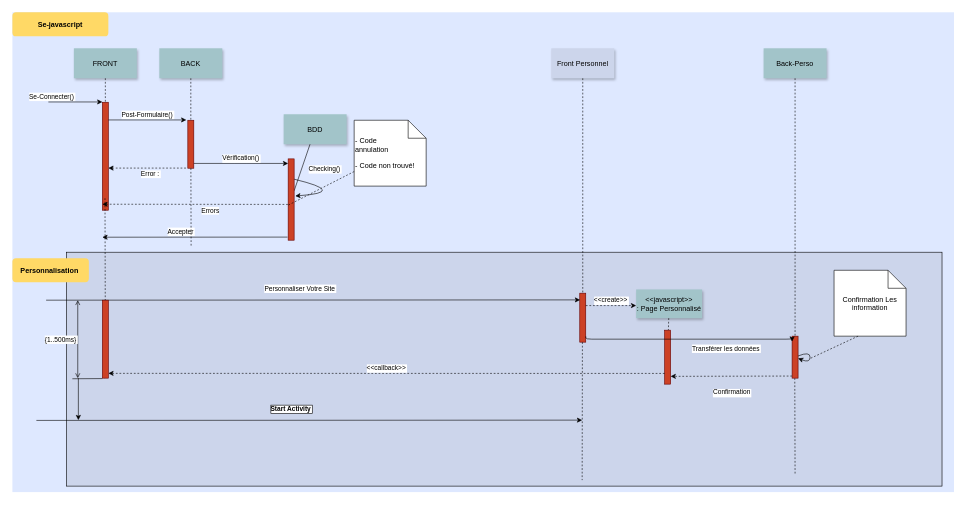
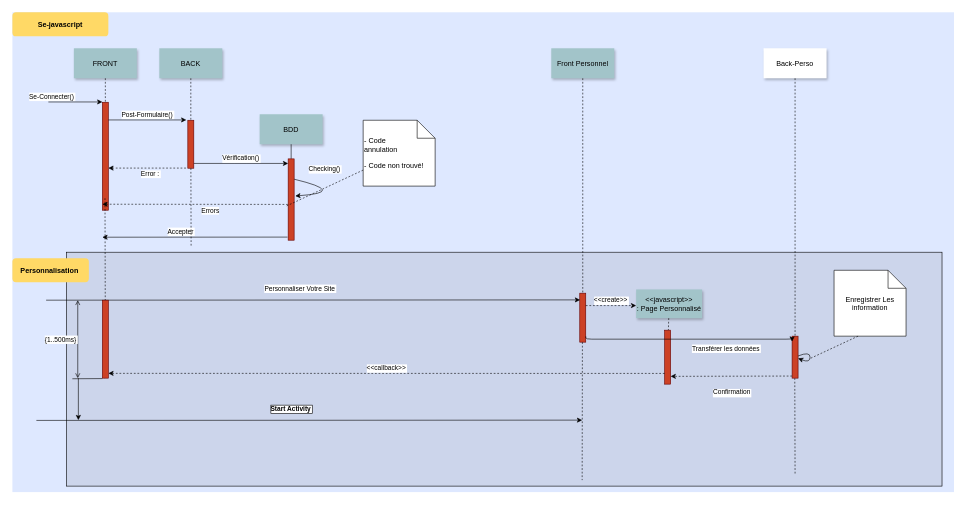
(583, 63) -> (583, 63)
(795, 63) -> (795, 63)
(315, 129) -> (291, 129)
(390, 153) -> (399, 153)
(870, 299) -> (870, 299)
